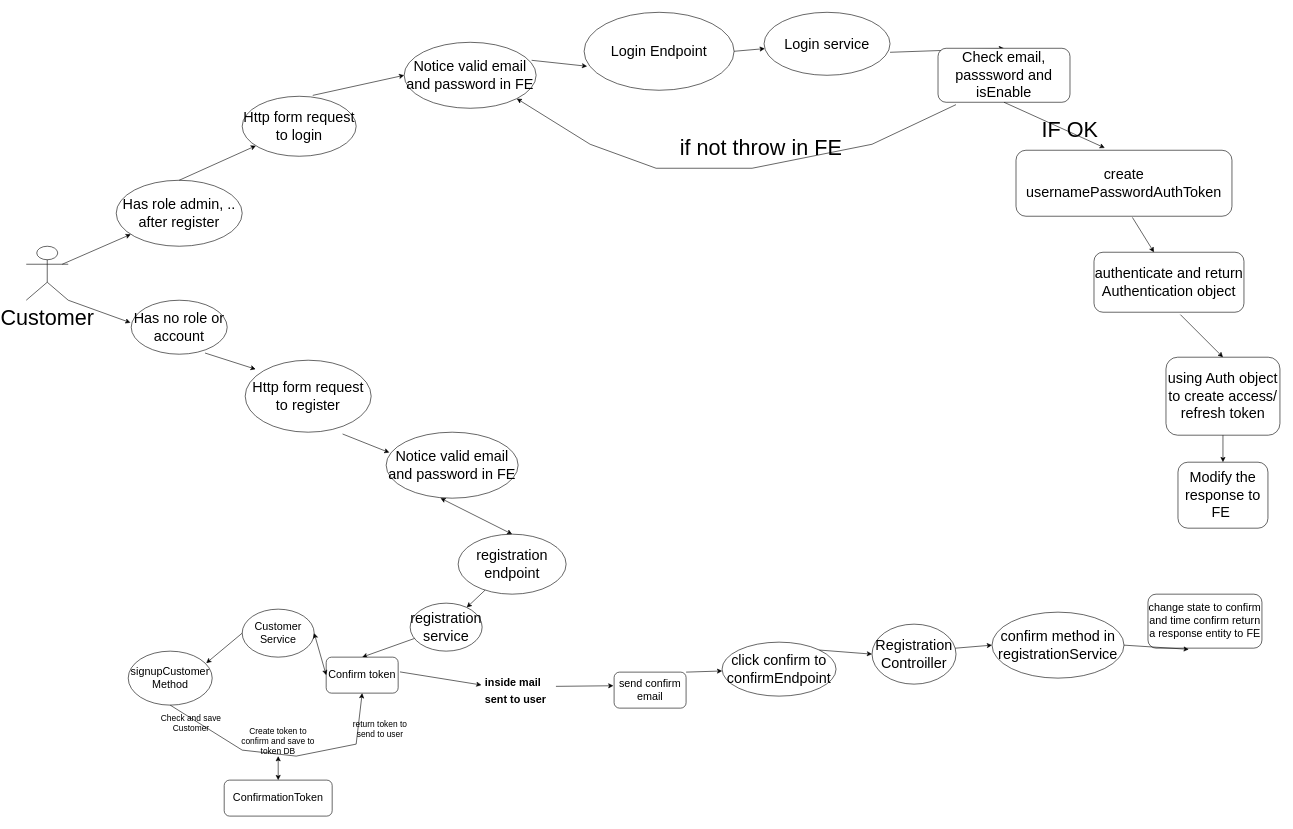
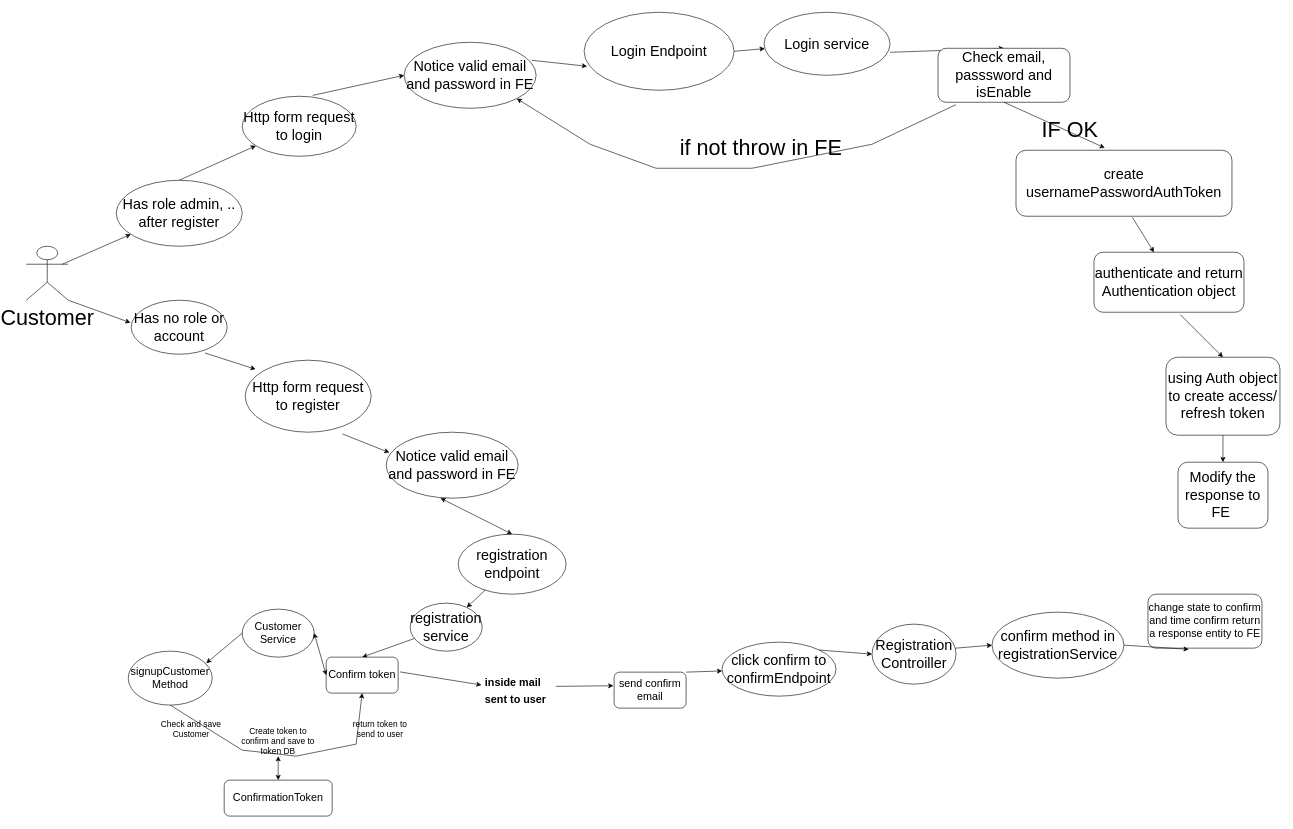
(191, 723) -> (191, 729)
